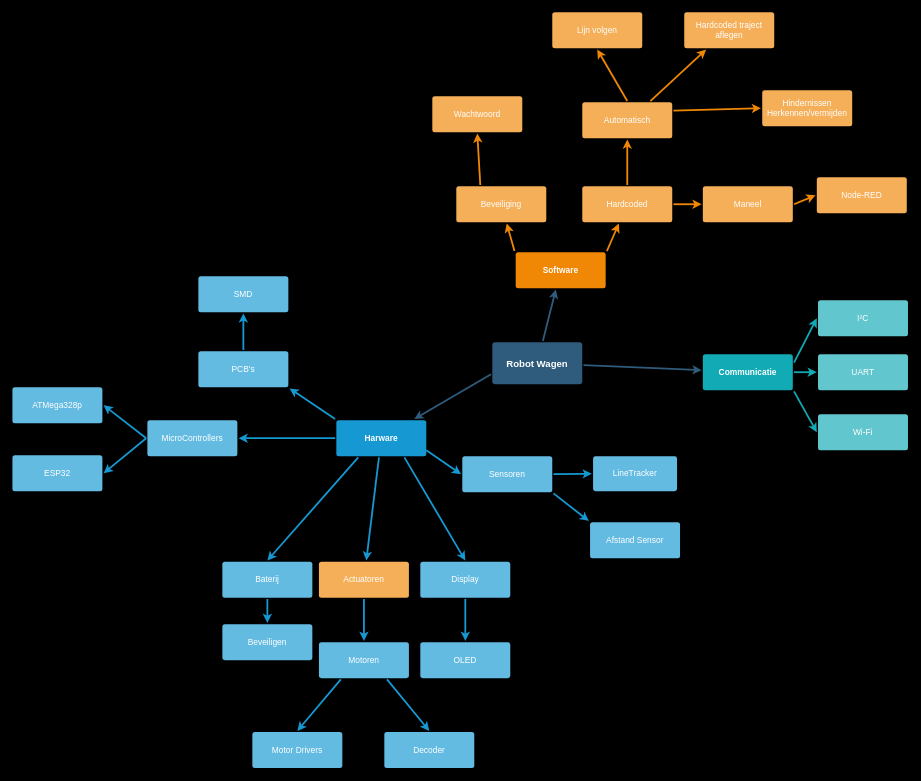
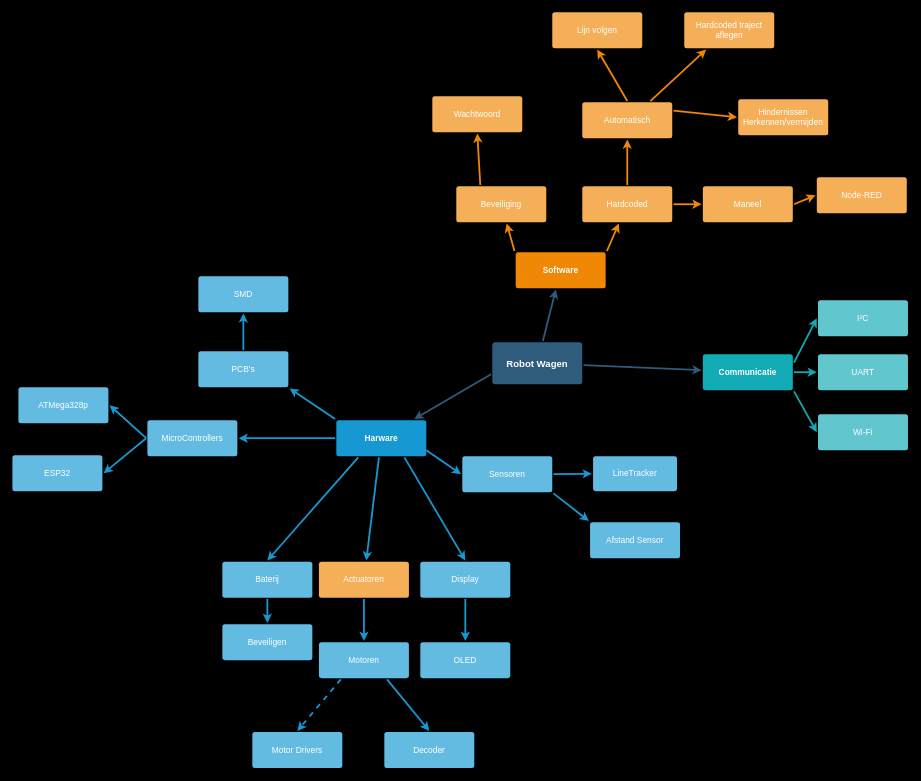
(807, 108) -> (783, 117)
(57, 405) -> (63, 405)
(320, 704) -> (320, 704)
